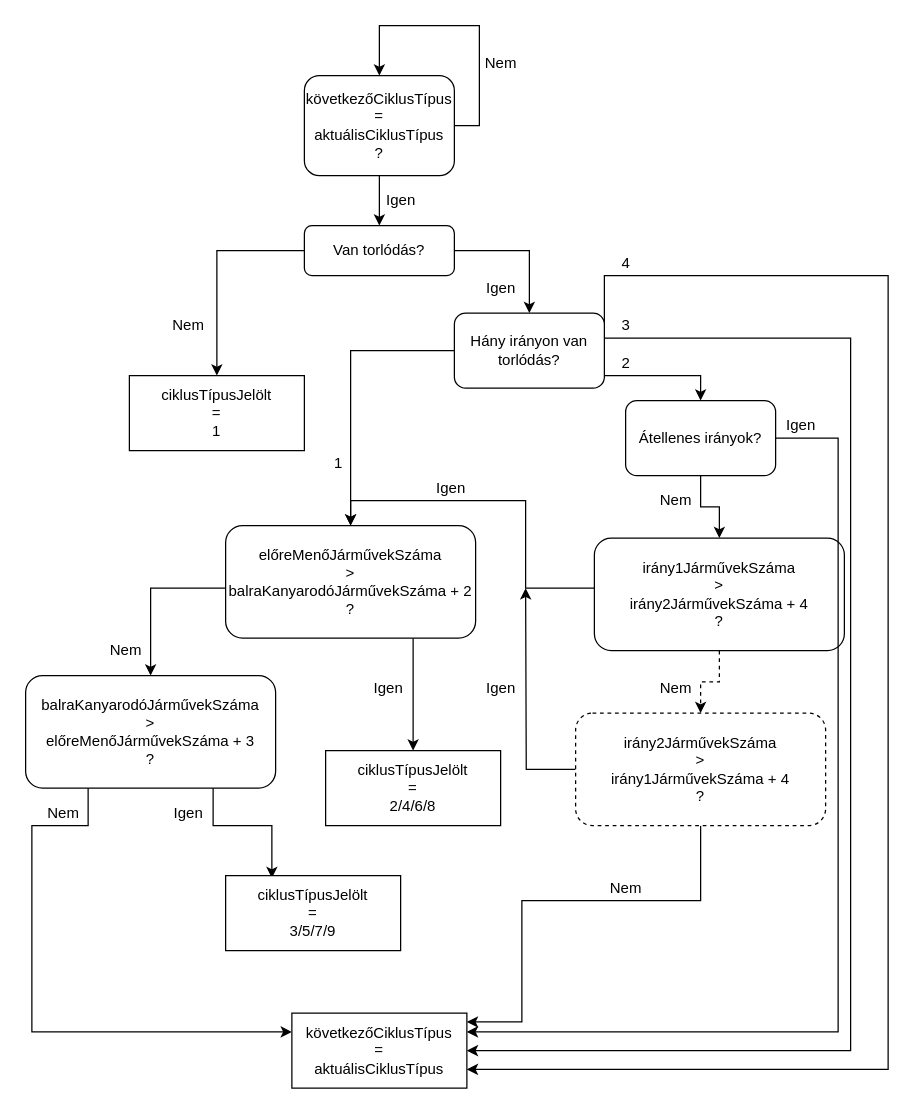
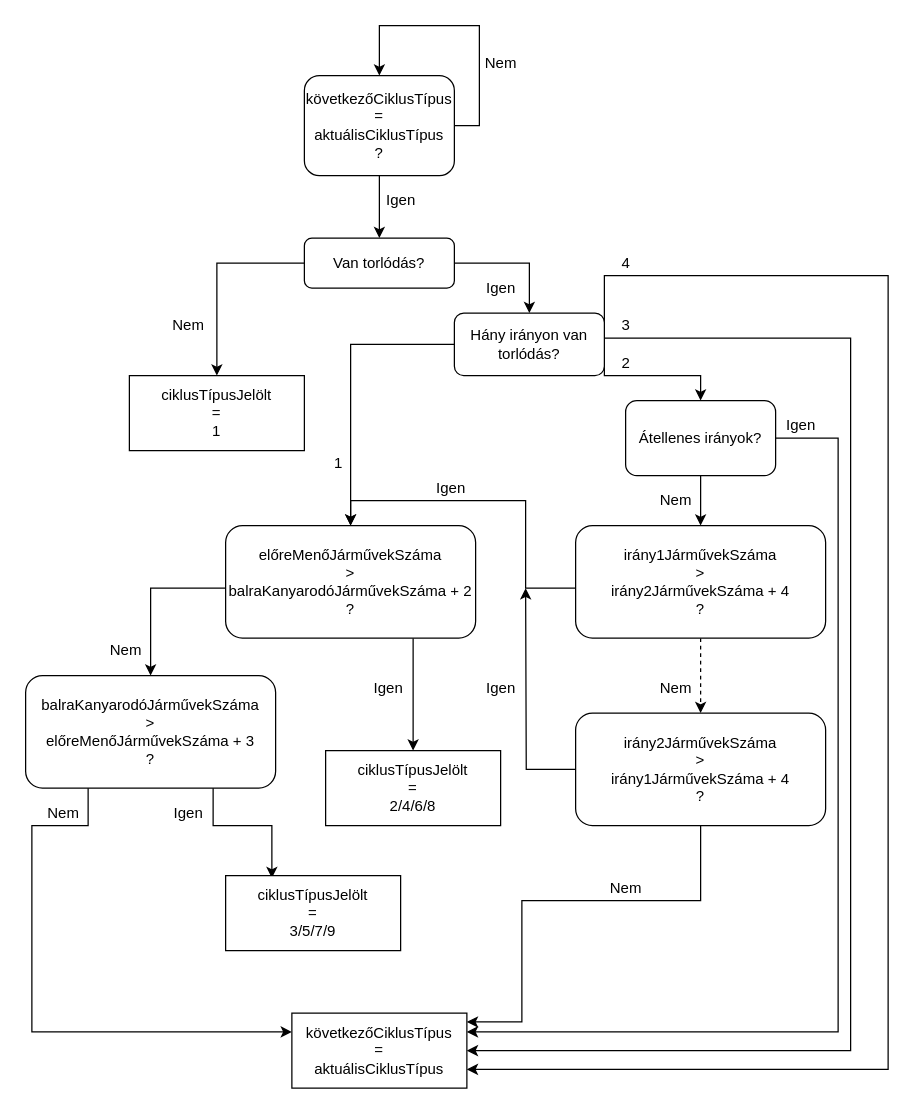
(379, 251) -> (379, 263)
(529, 351) -> (529, 344)
(719, 594) -> (701, 582)
(701, 769) -> (701, 769)
